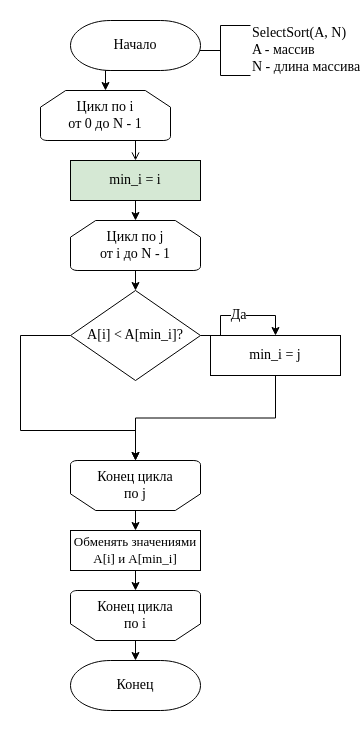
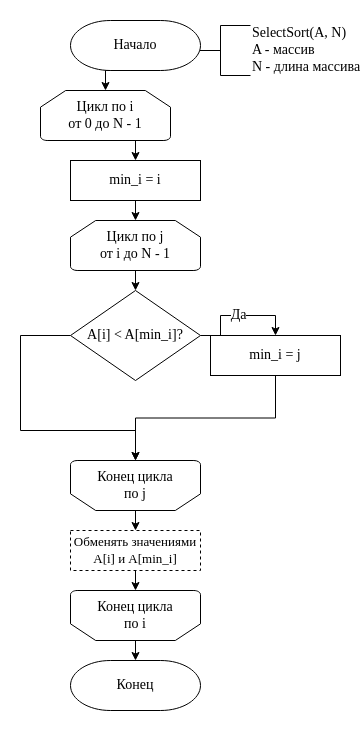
(136, 153) -> (136, 152)
(136, 181) -> (136, 181)
(136, 551) -> (136, 551)
